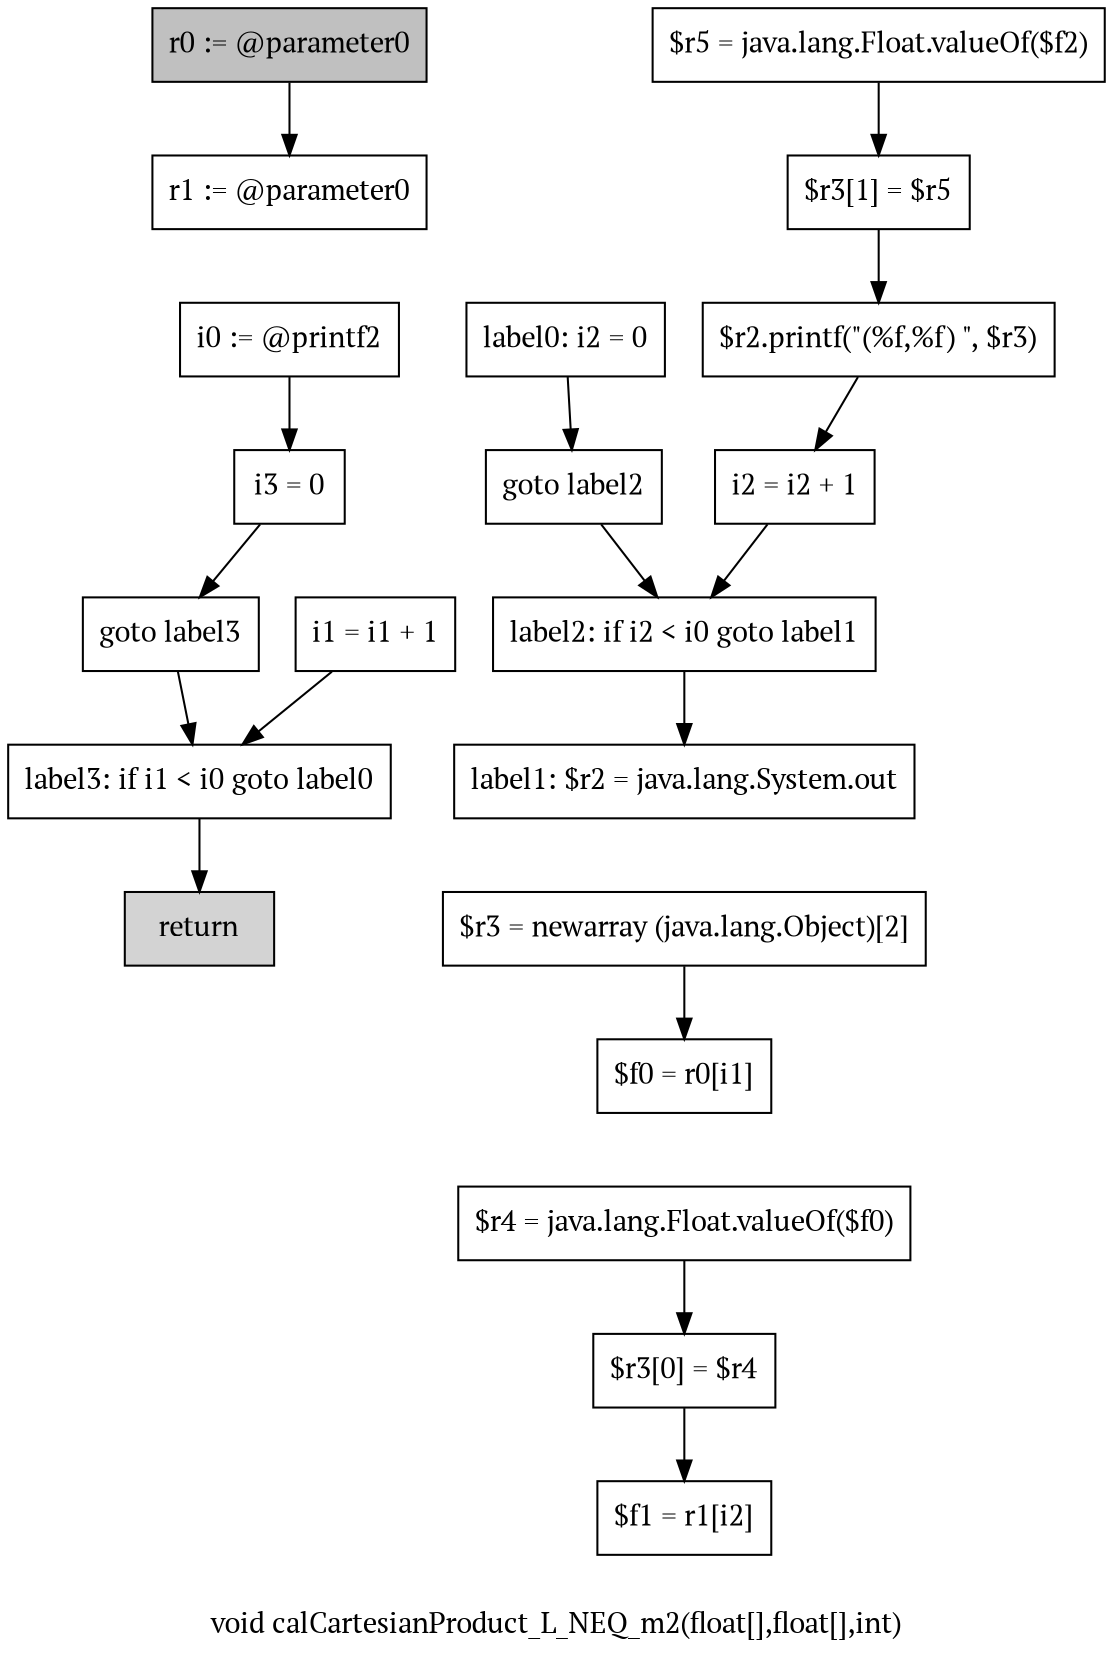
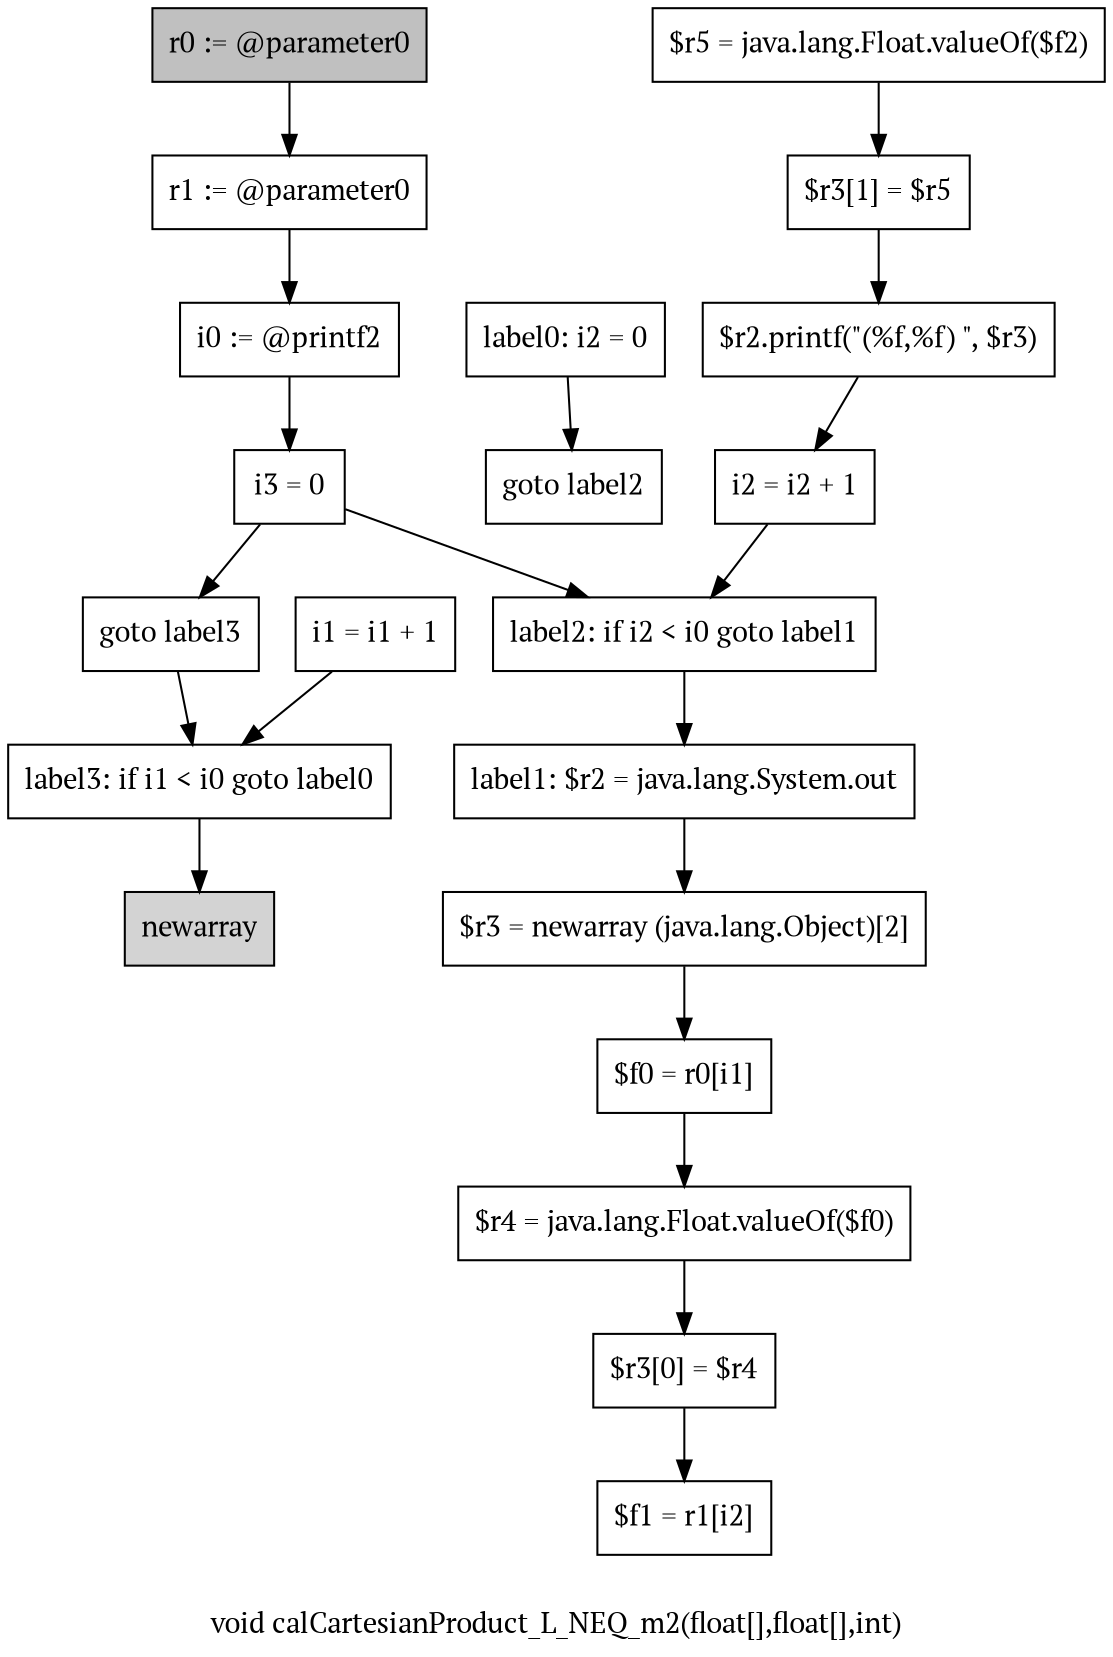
none -> (289, 256)
(623, 553) -> (457, 550)
none -> (684, 845)
(199, 929) -> (199, 929)
none -> (684, 1140)
